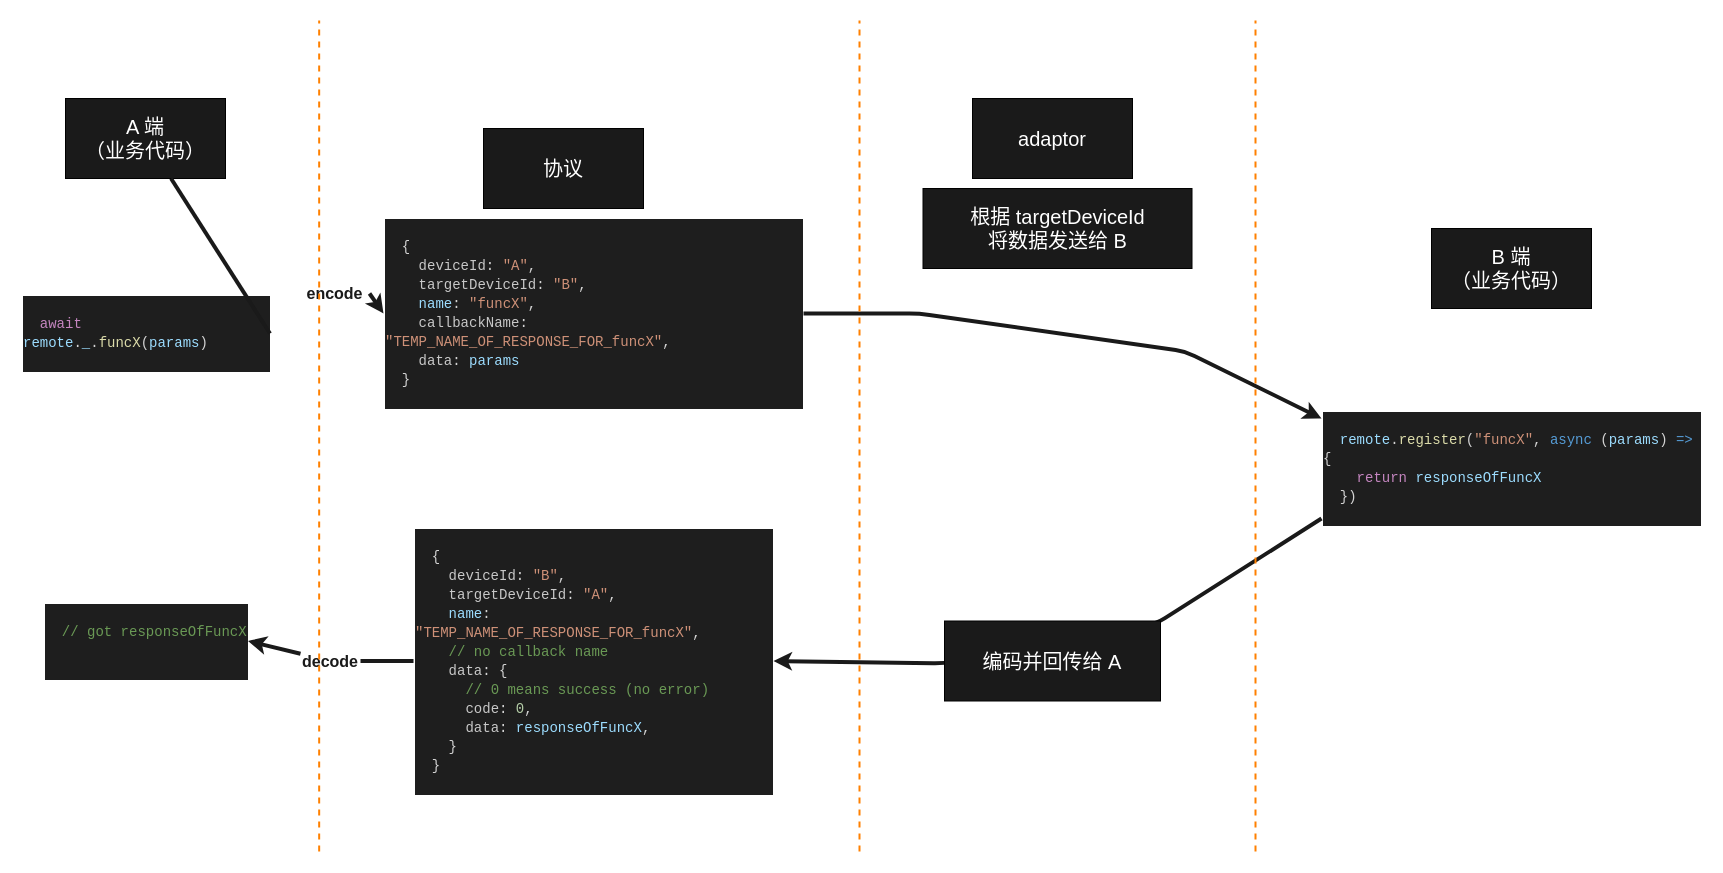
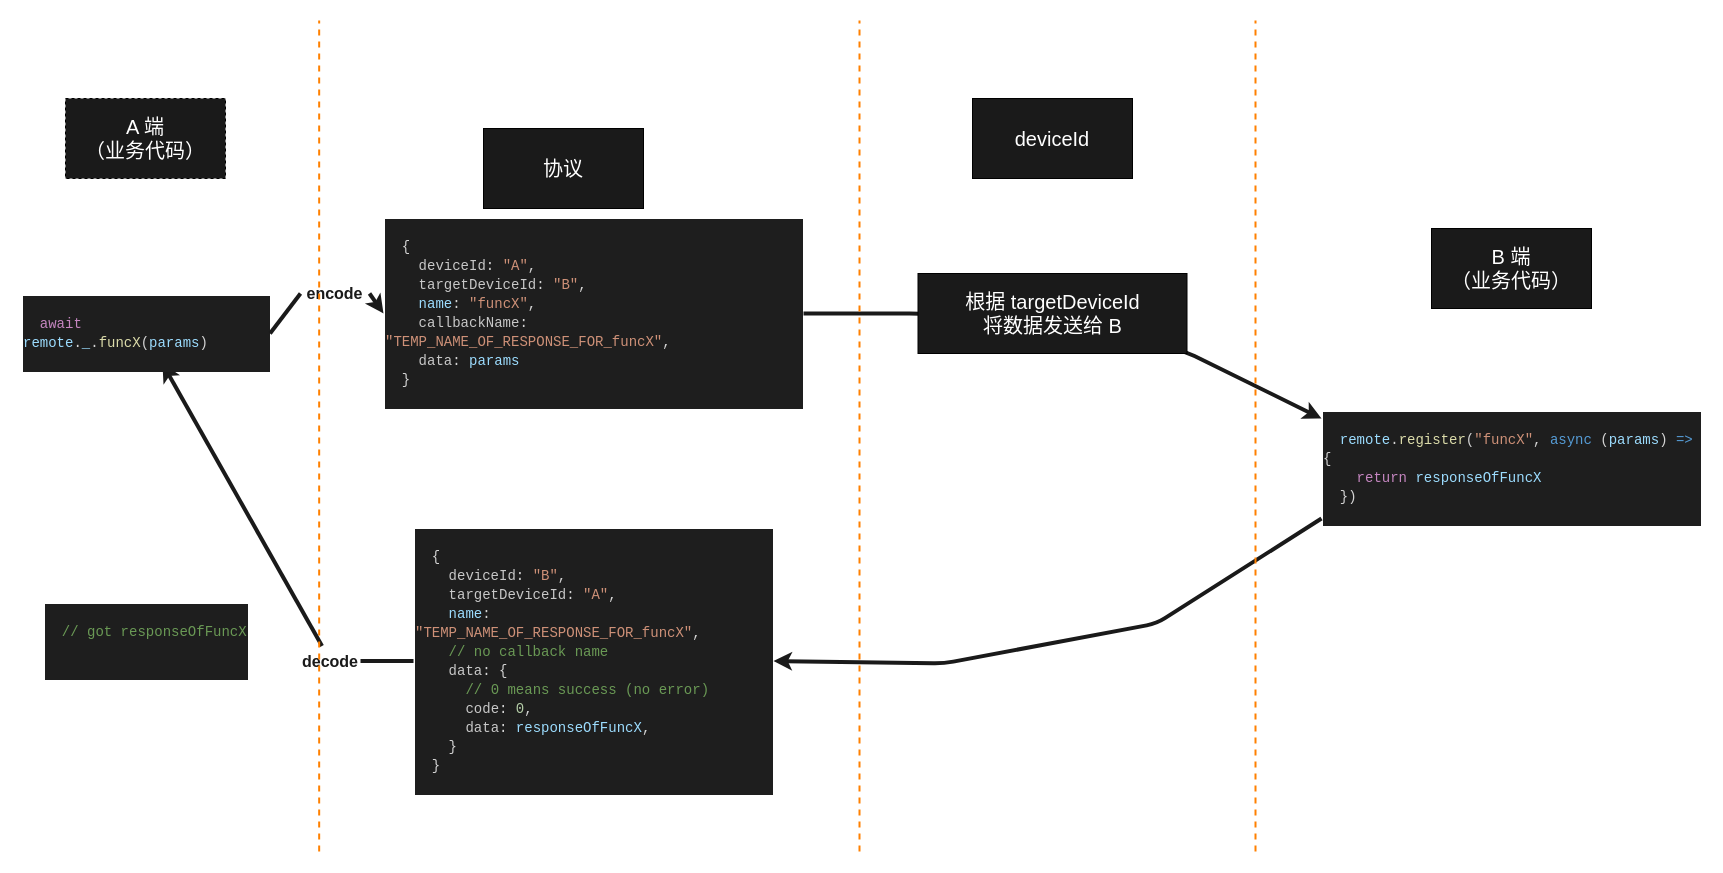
(146, 139) -> (146, 139)
(1053, 139) -> (1053, 139)
(1058, 229) -> (1053, 314)
(209, 238) -> (285, 314)
(280, 649) -> (245, 510)
(1053, 661) -> none
